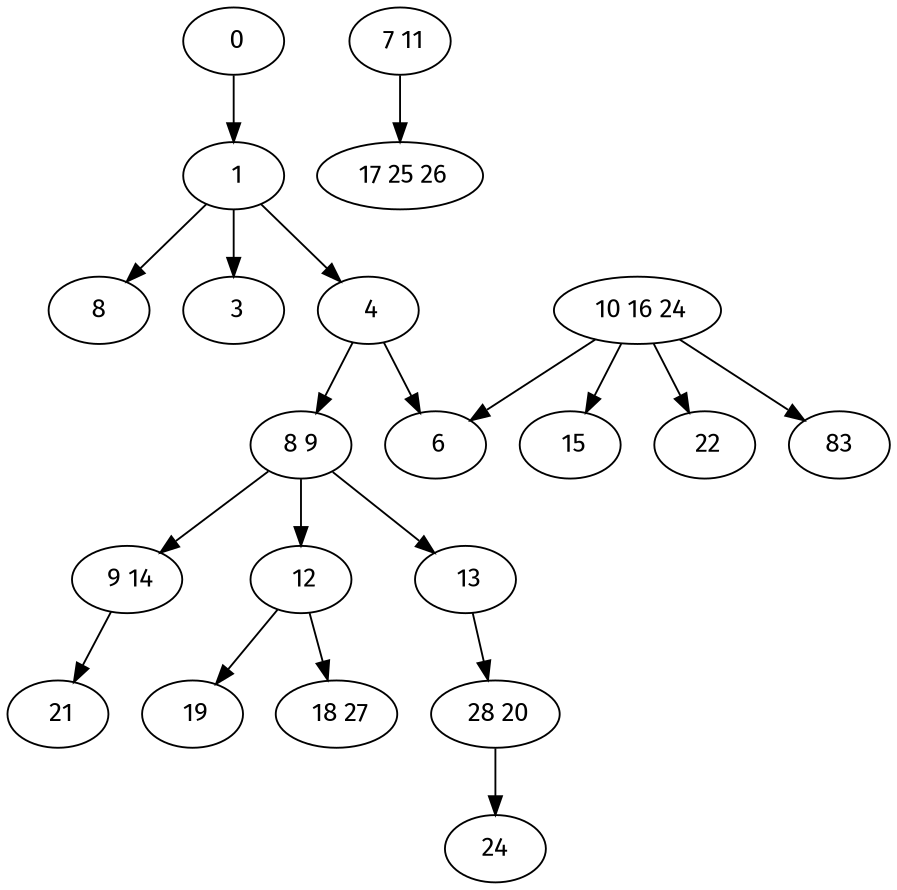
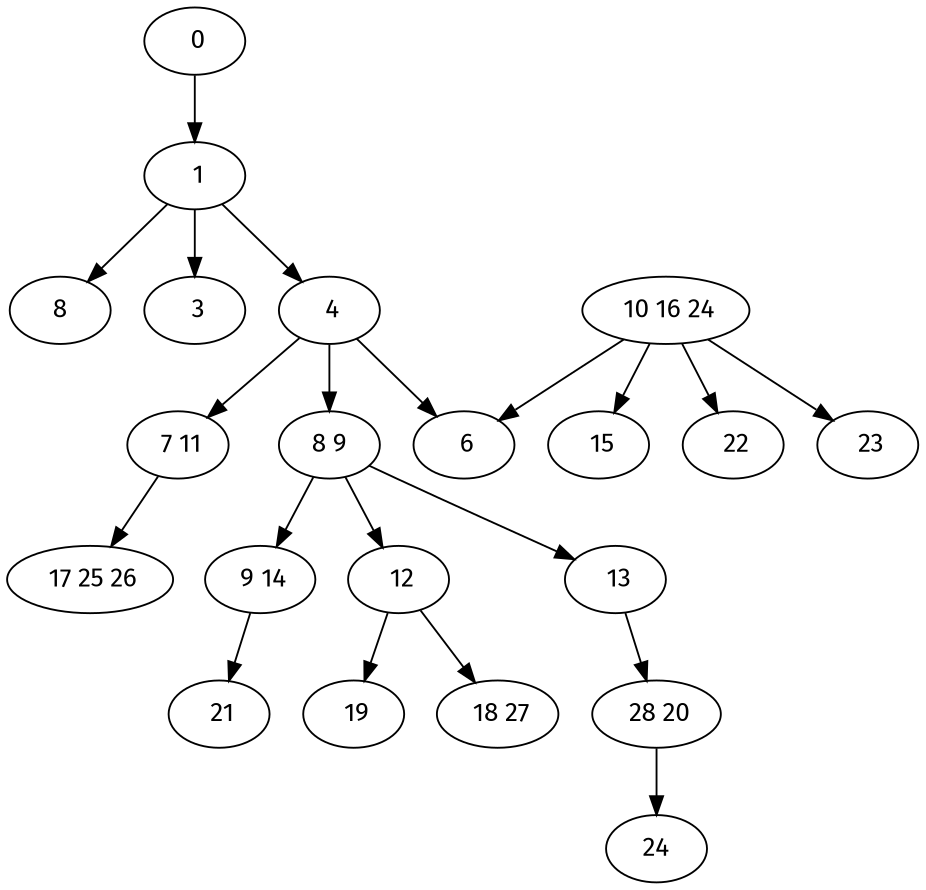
none -> (261, 371)
(839, 445) -> (868, 445)
